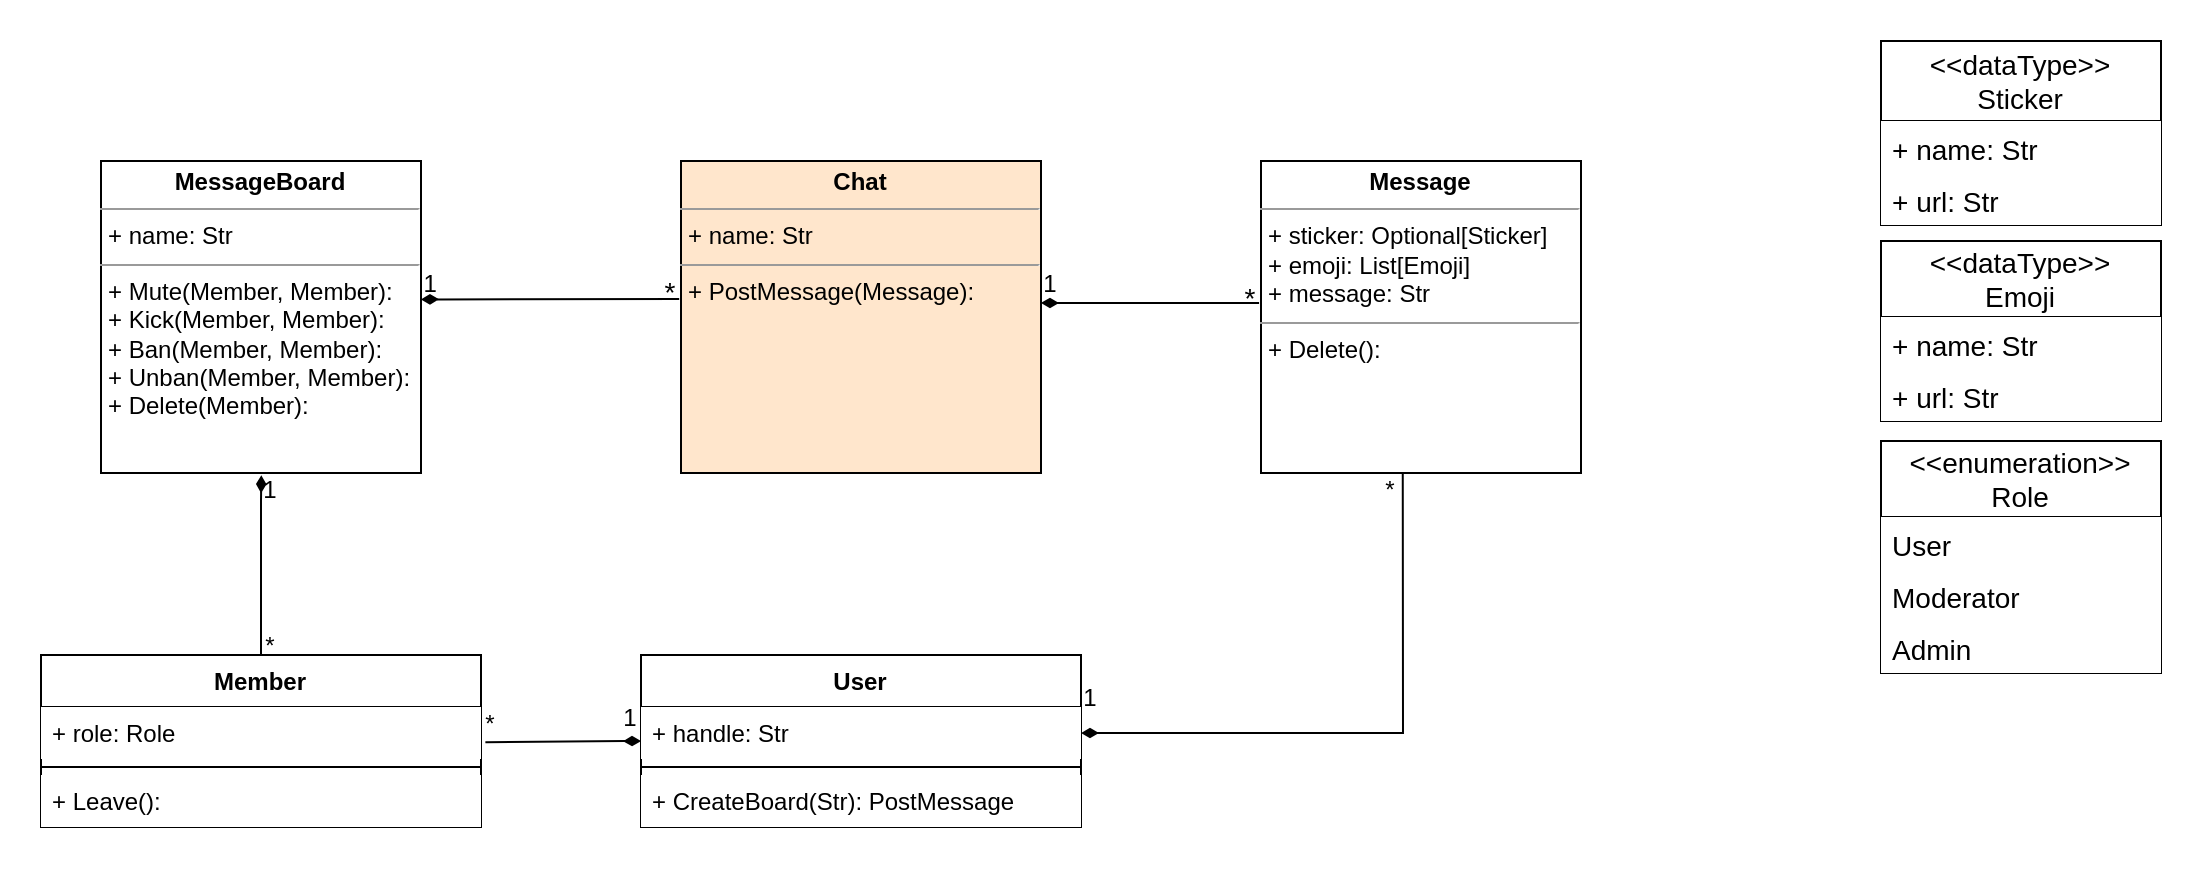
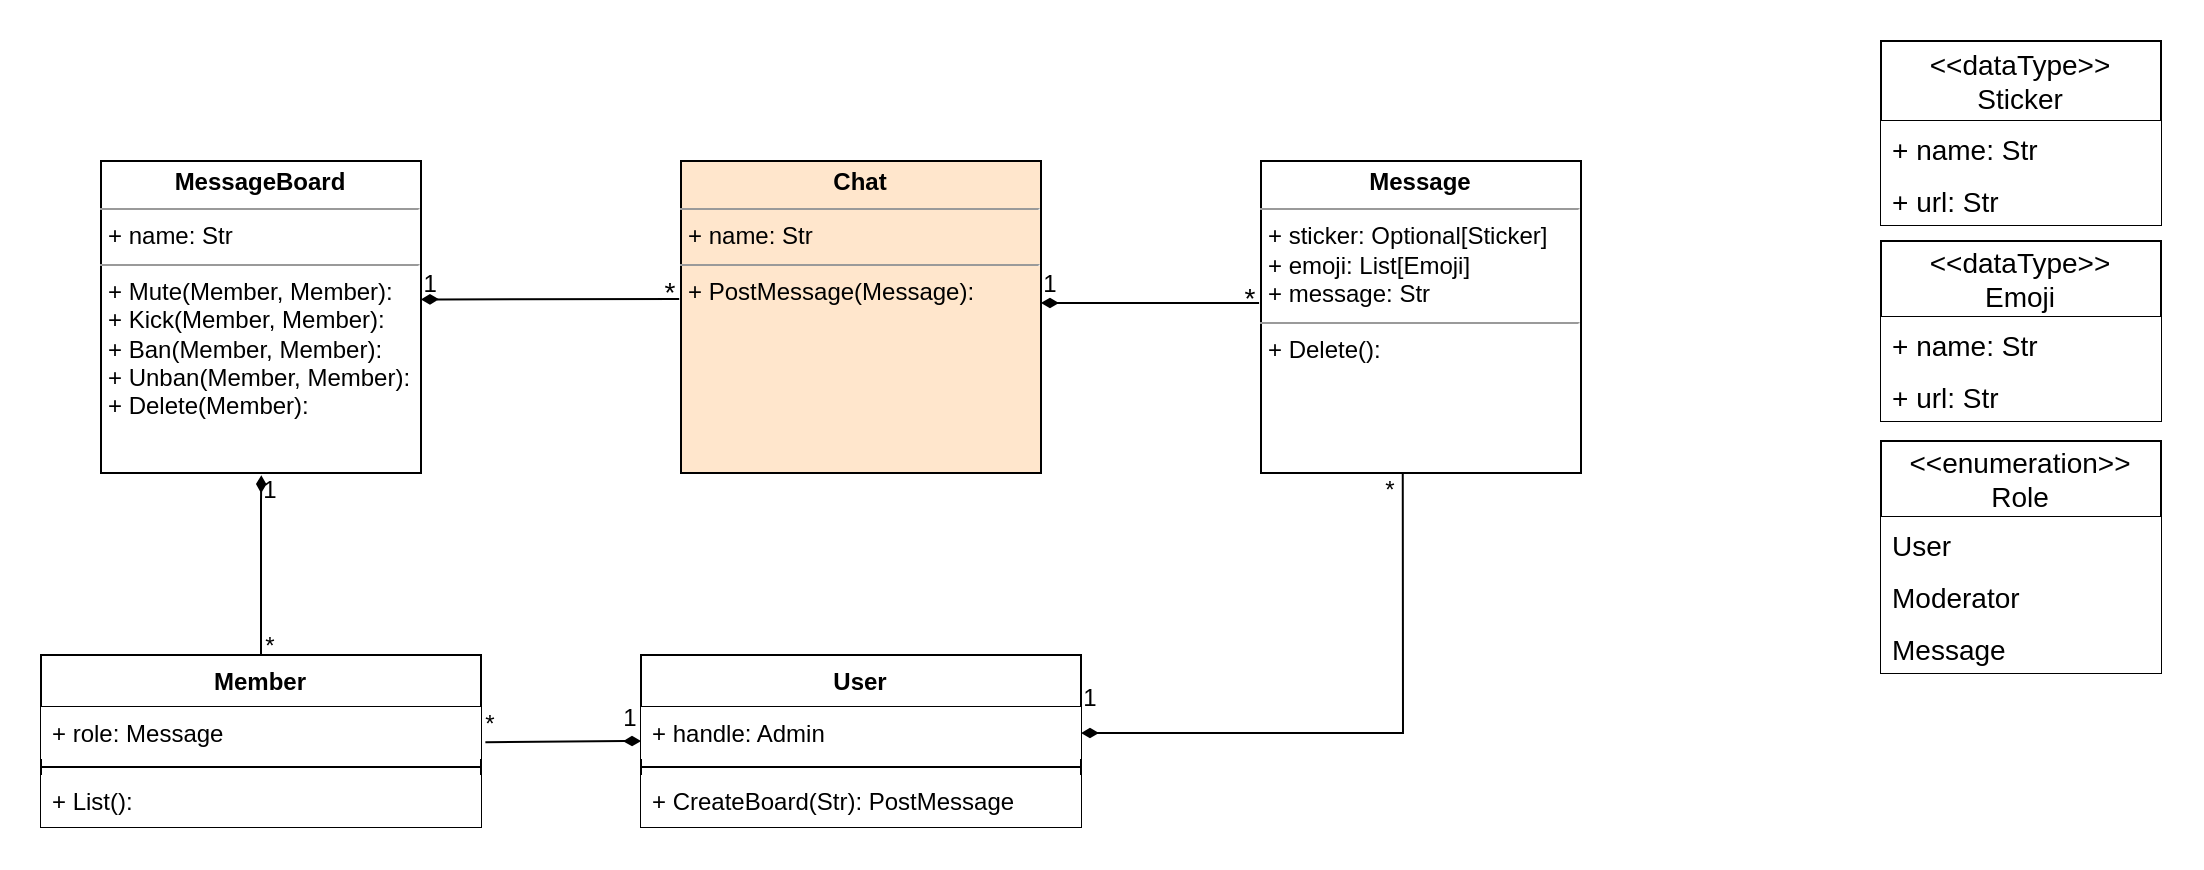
(1928, 651) -> (1947, 651)
(117, 734) -> (140, 734)
(727, 734) -> (737, 734)
(113, 802) -> (103, 802)
